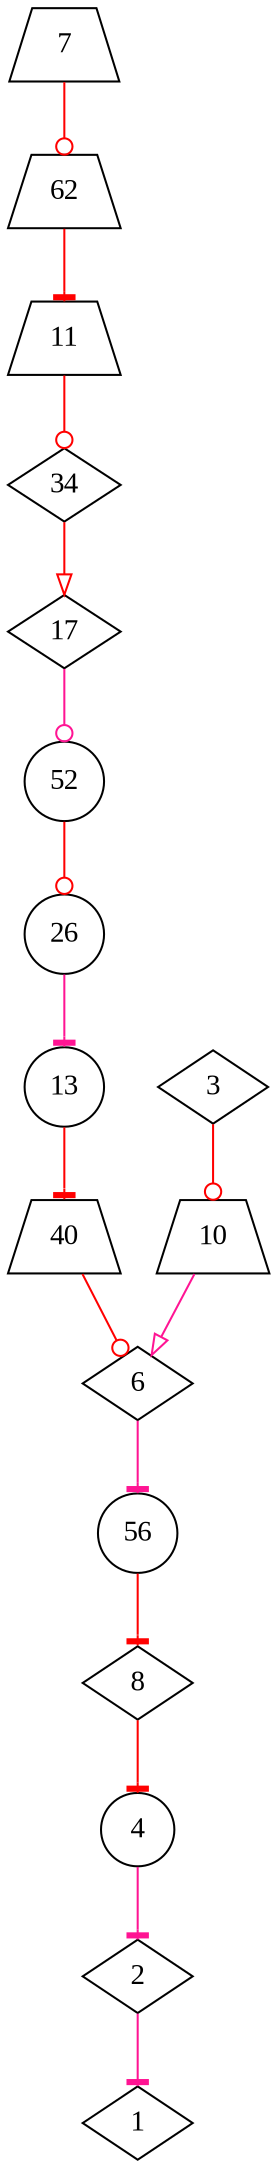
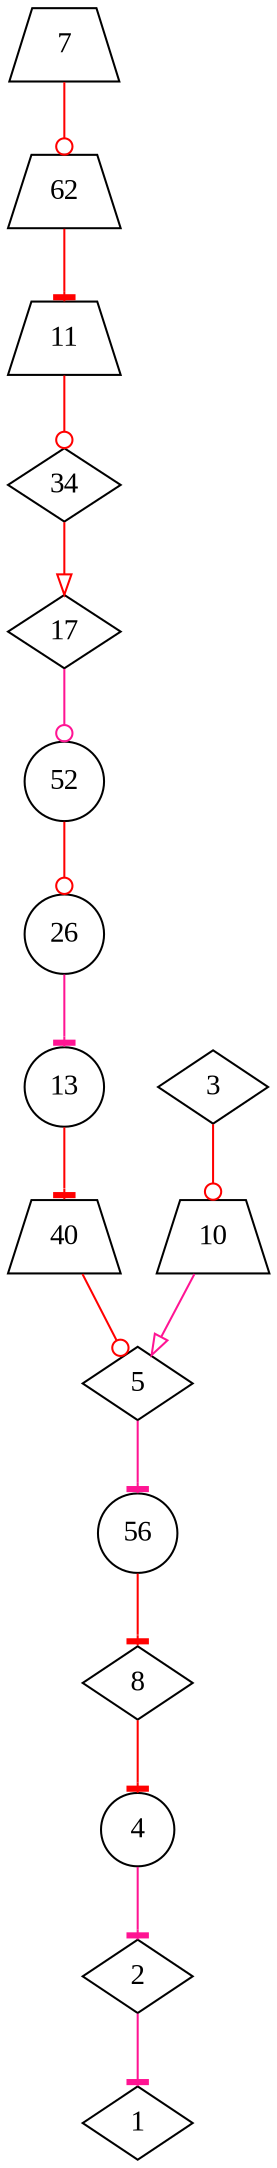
(138, 1383) -> (138, 1383)
